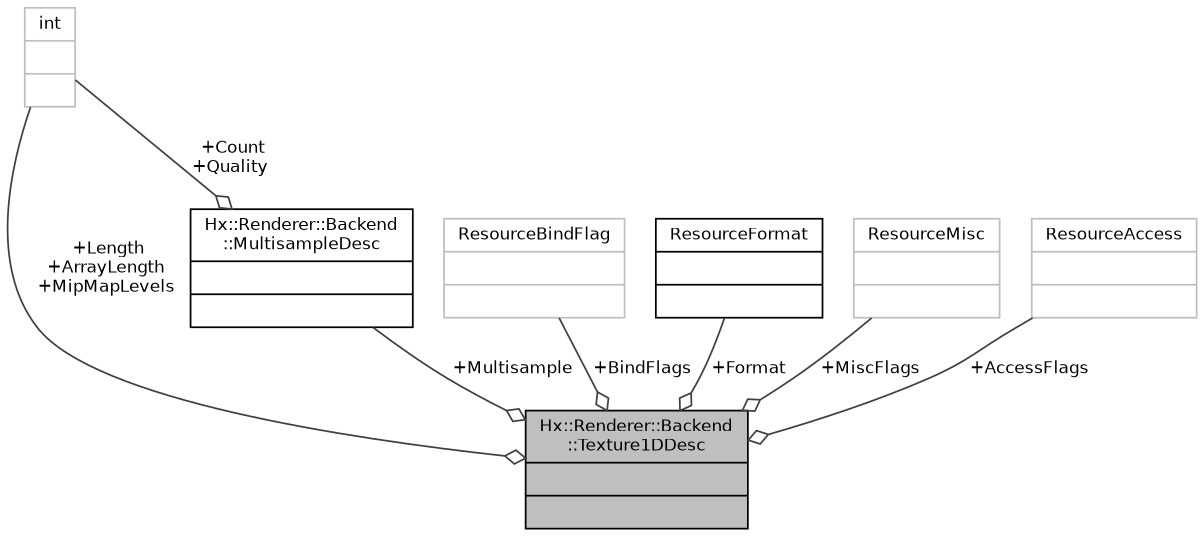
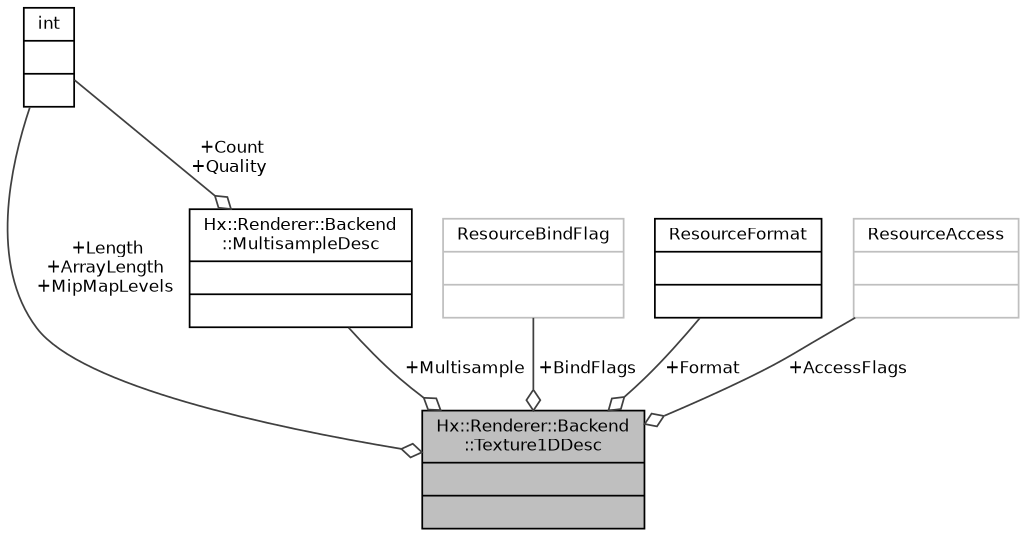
(50, 57) -> (49, 57)
(927, 268) -> none
